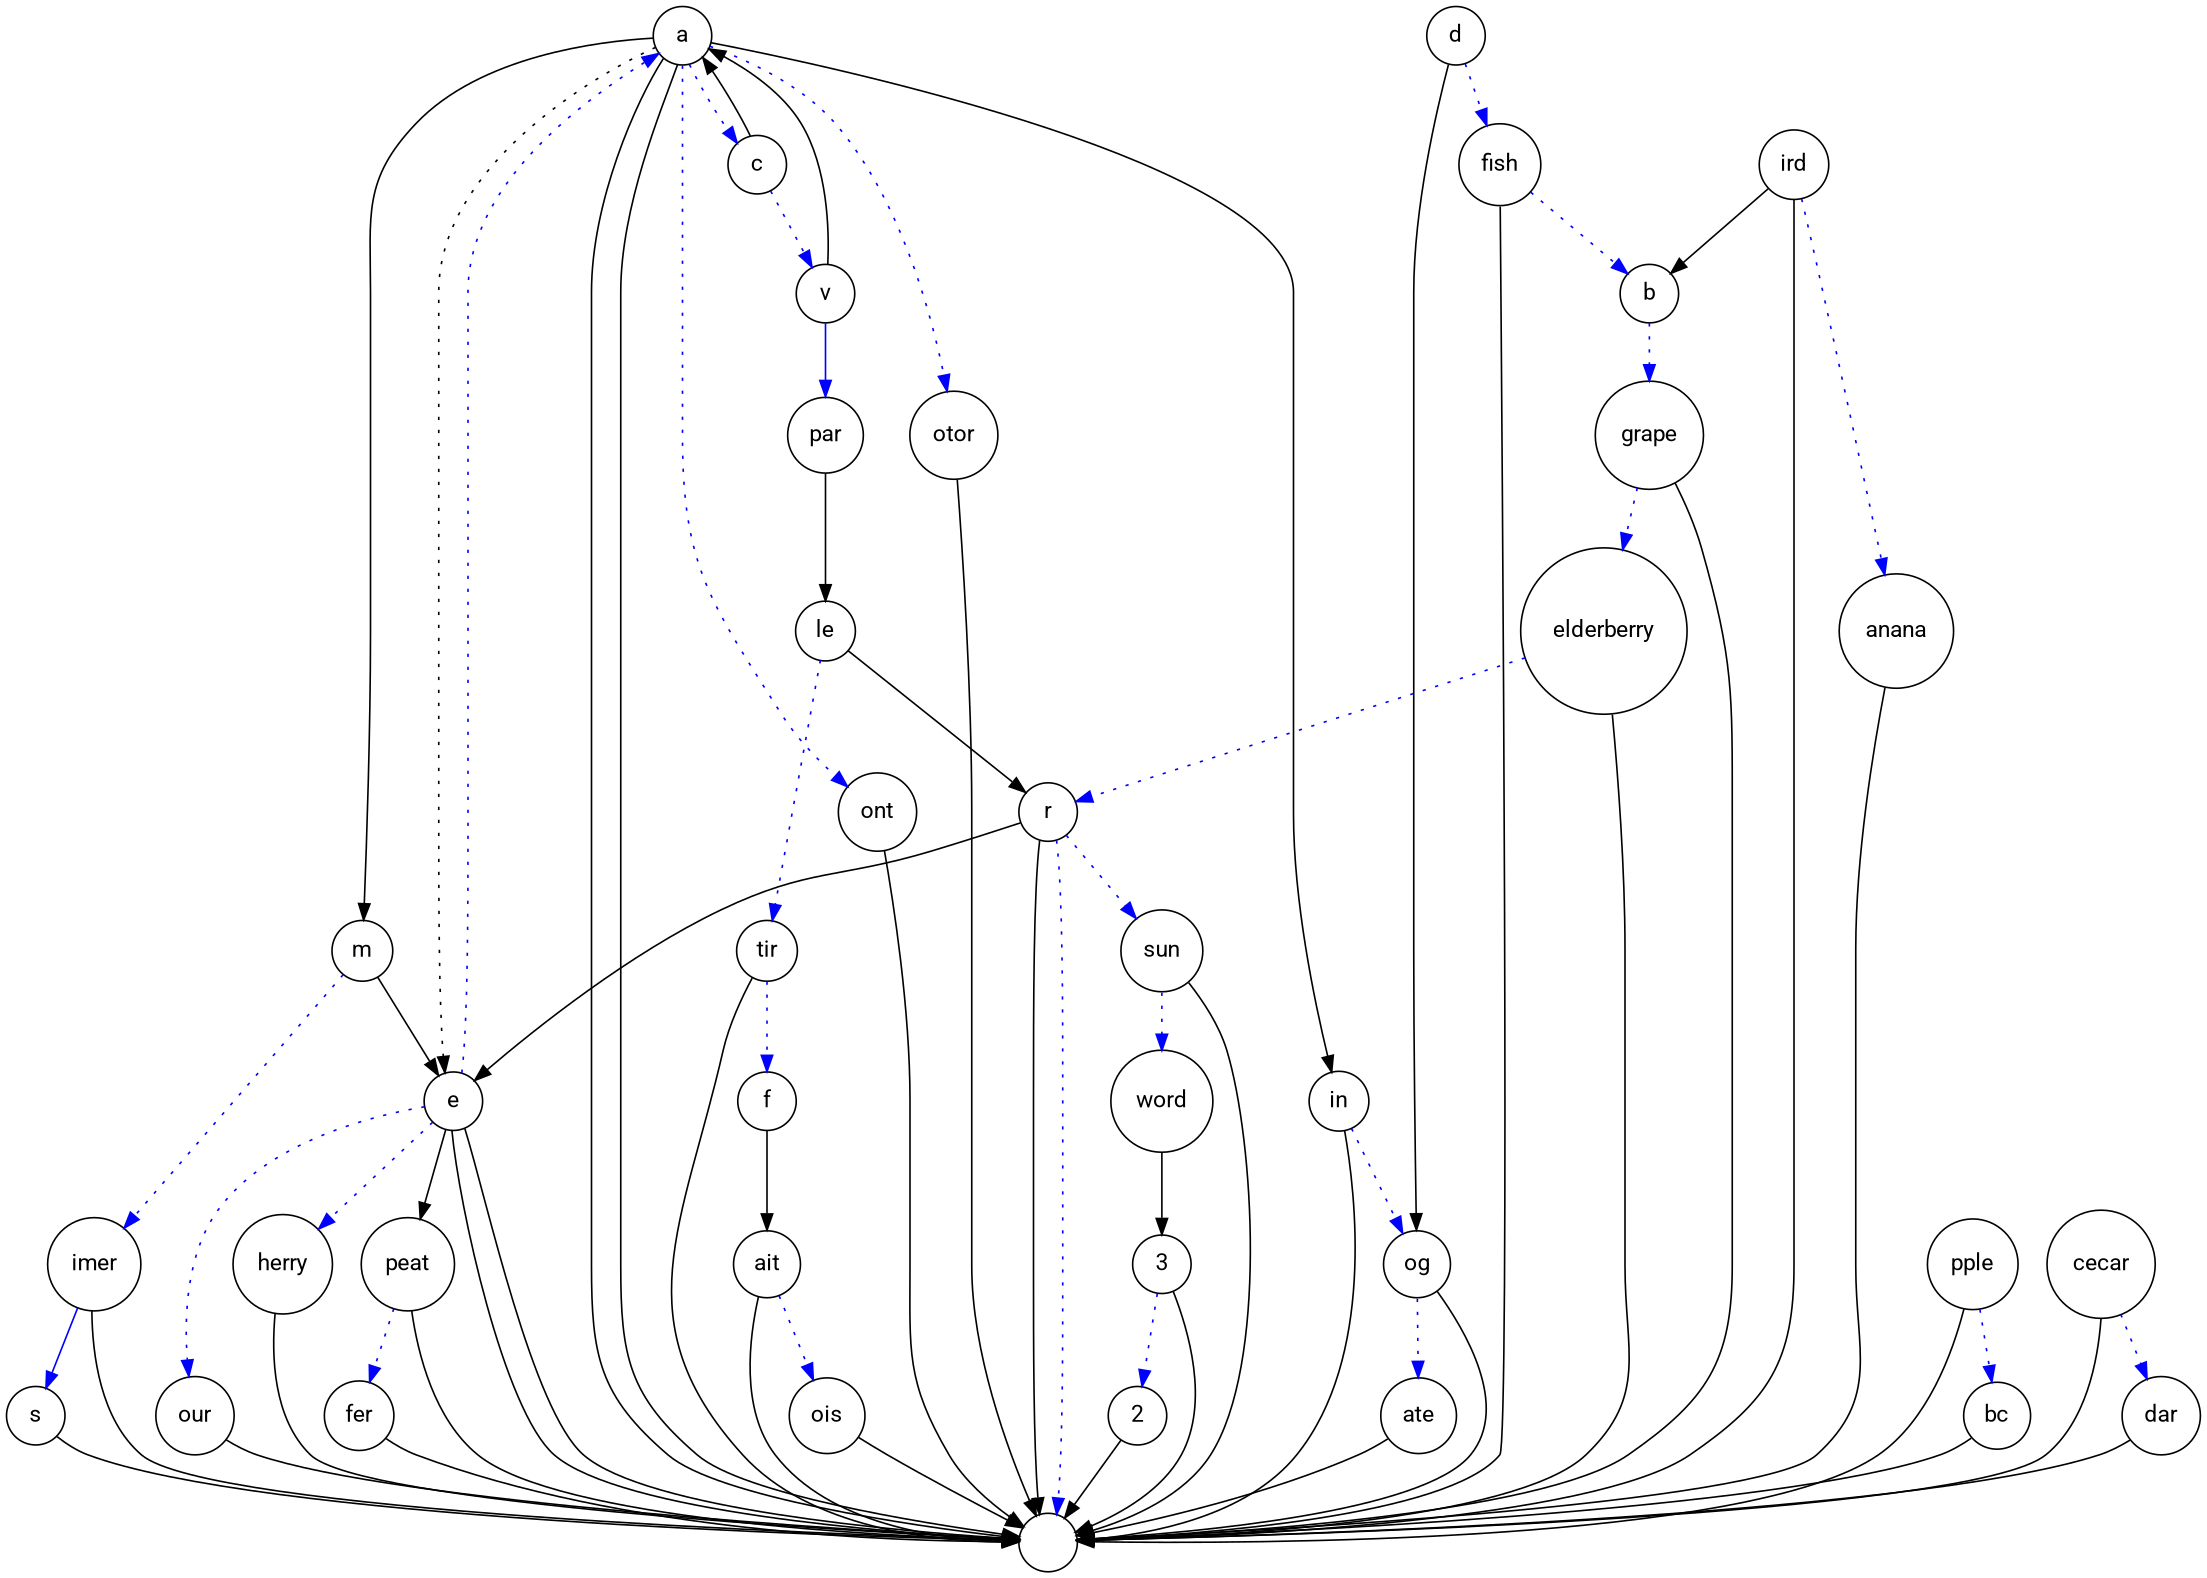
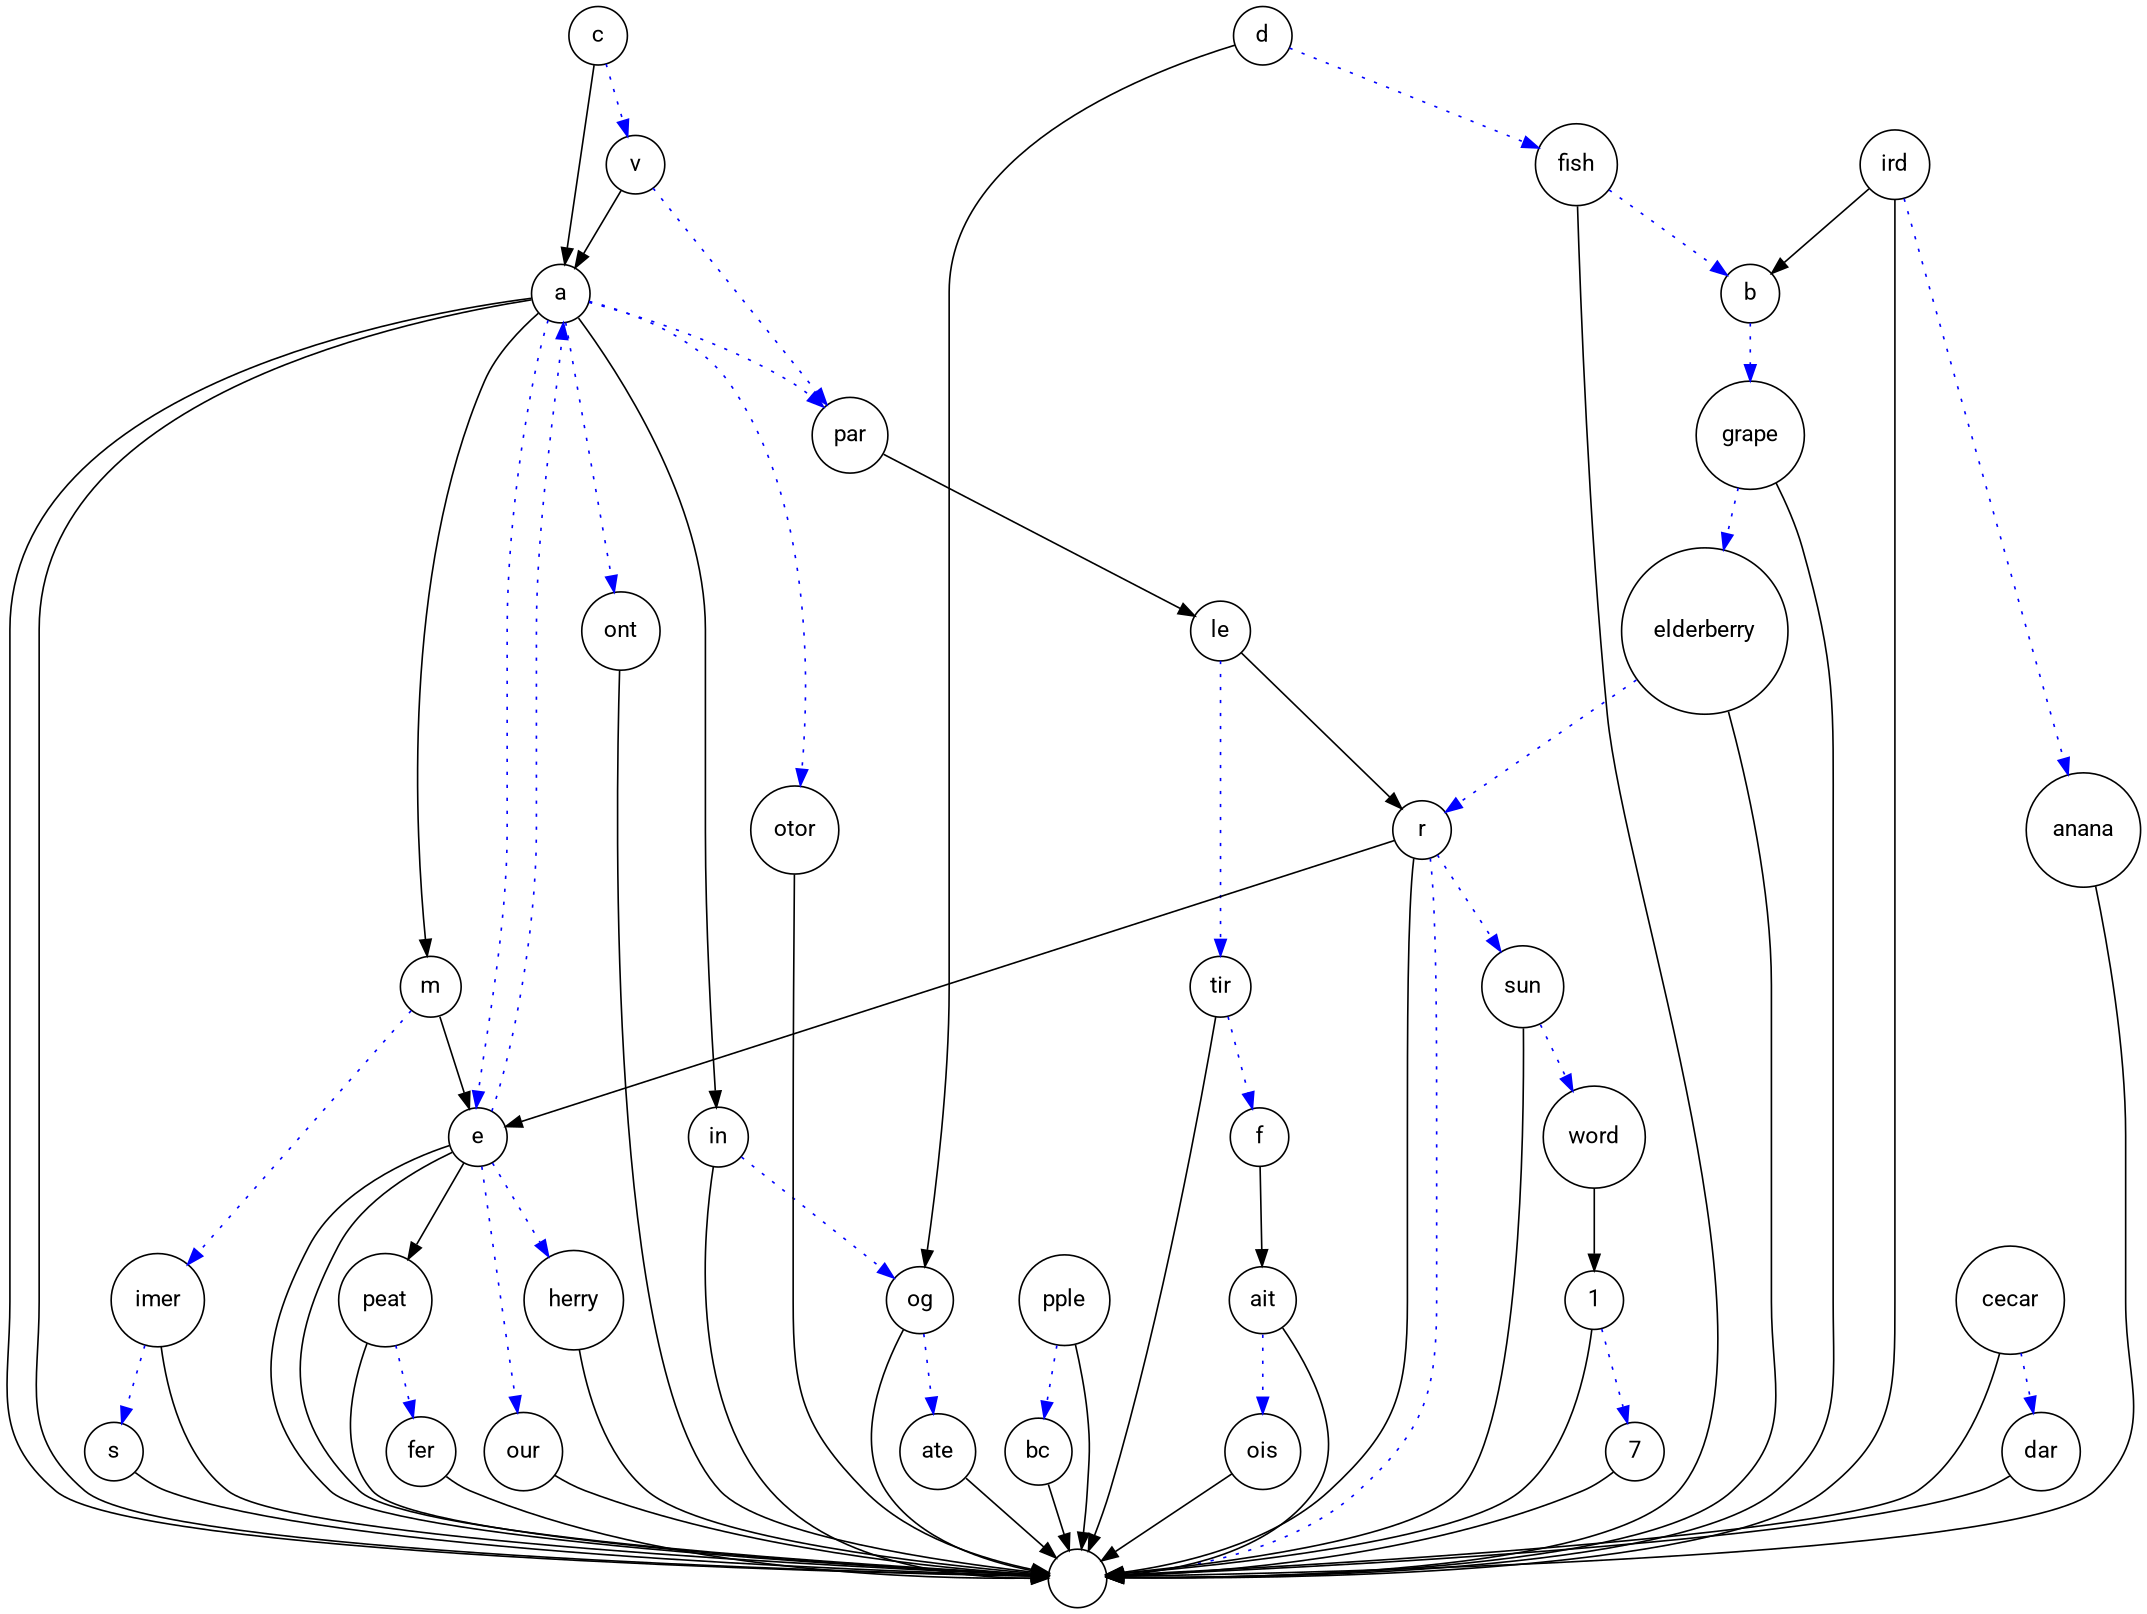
(707, 98) -> (704, 340)
(826, 352) -> (735, 290)
(439, 503) -> (507, 705)
(1162, 1264) -> (1594, 1300)
(65, 1341) -> (136, 1376)
(1138, 1416) -> (1635, 1452)
